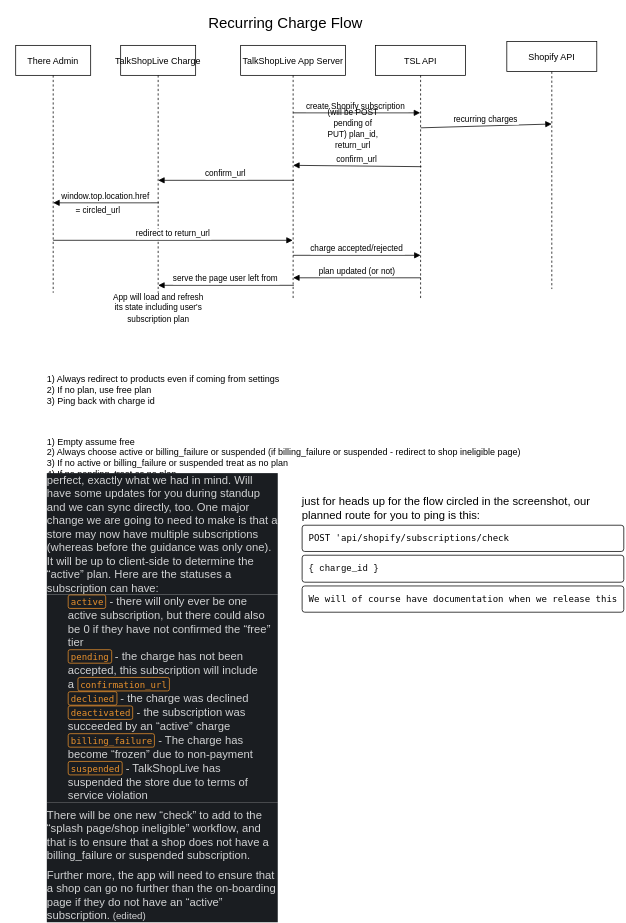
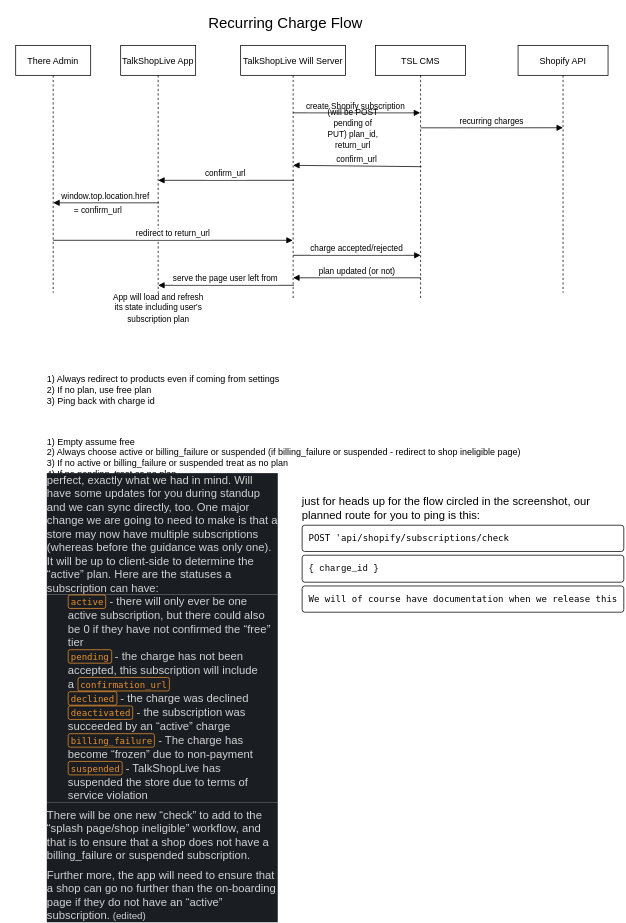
(158, 61) -> (158, 61)
(293, 61) -> (293, 61)
(420, 61) -> (420, 61)
(552, 165) -> (563, 169)
(98, 210) -> (98, 210)
